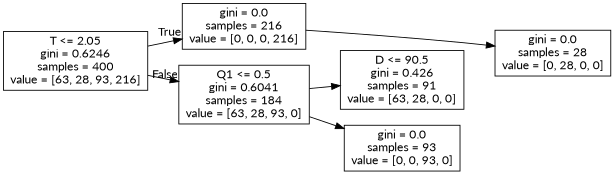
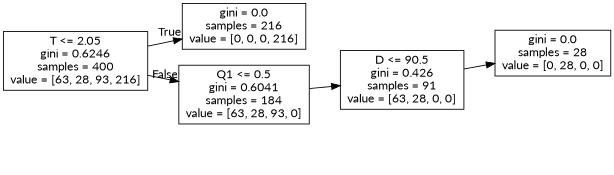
(396, 37) -> (475, 67)
(402, 148) -> none
